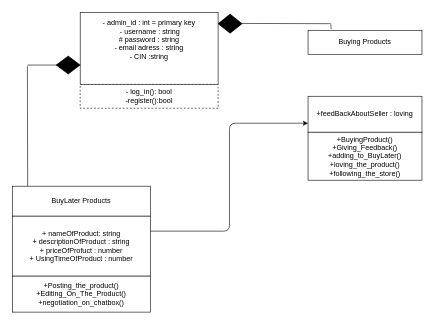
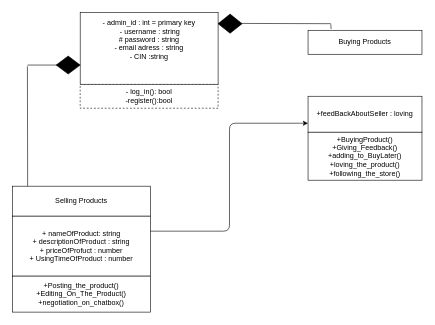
(81, 201) -> (81, 201)
